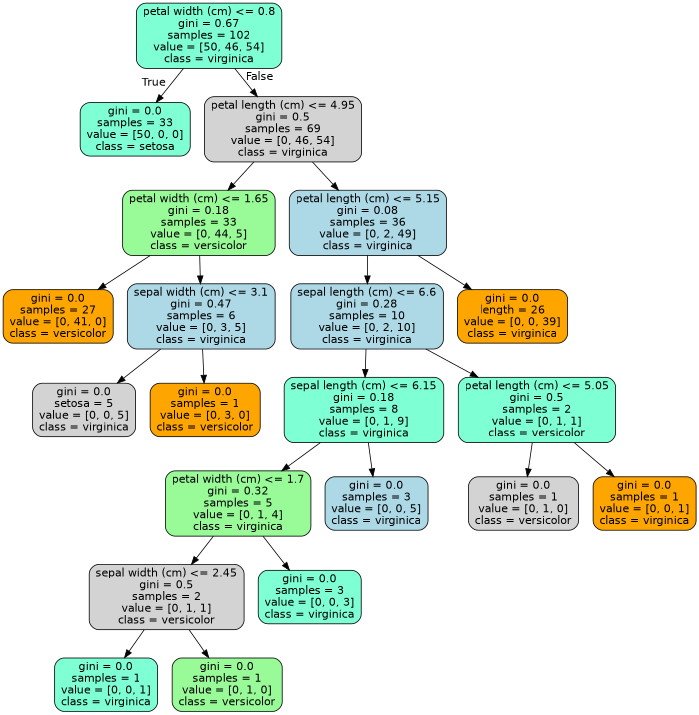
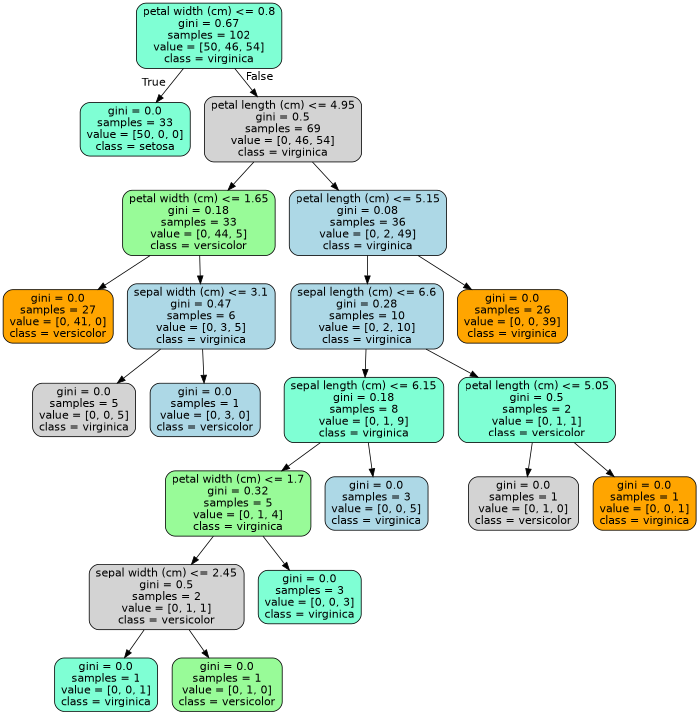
(513, 316) -> (513, 316)
(84, 410) -> (84, 410)
(205, 410) -> (205, 410)
